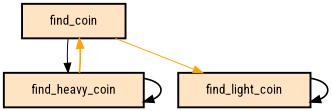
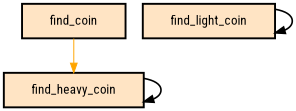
(67, 51) -> (74, 51)
(155, 54) -> none
(80, 60) -> none
